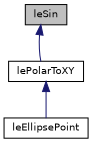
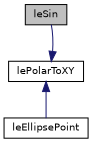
(39, 48) -> (53, 38)
